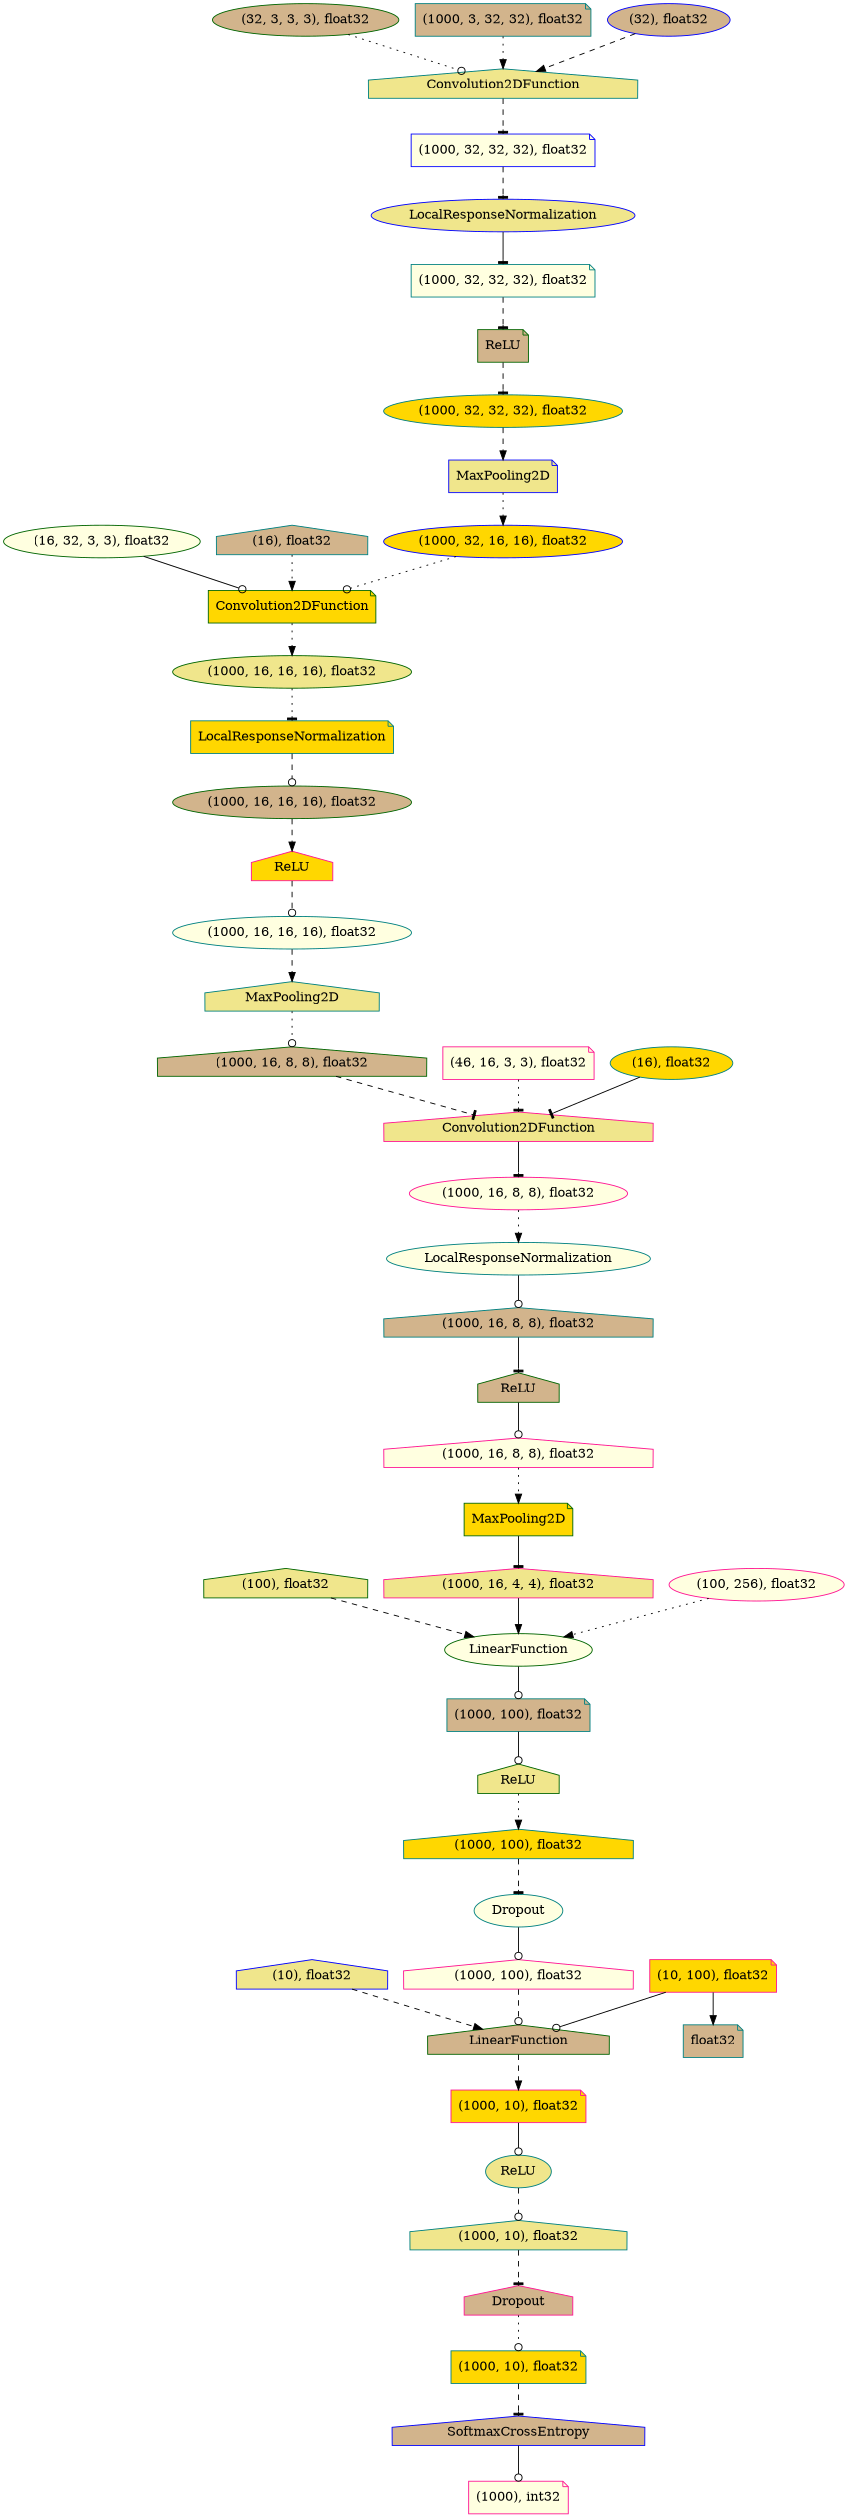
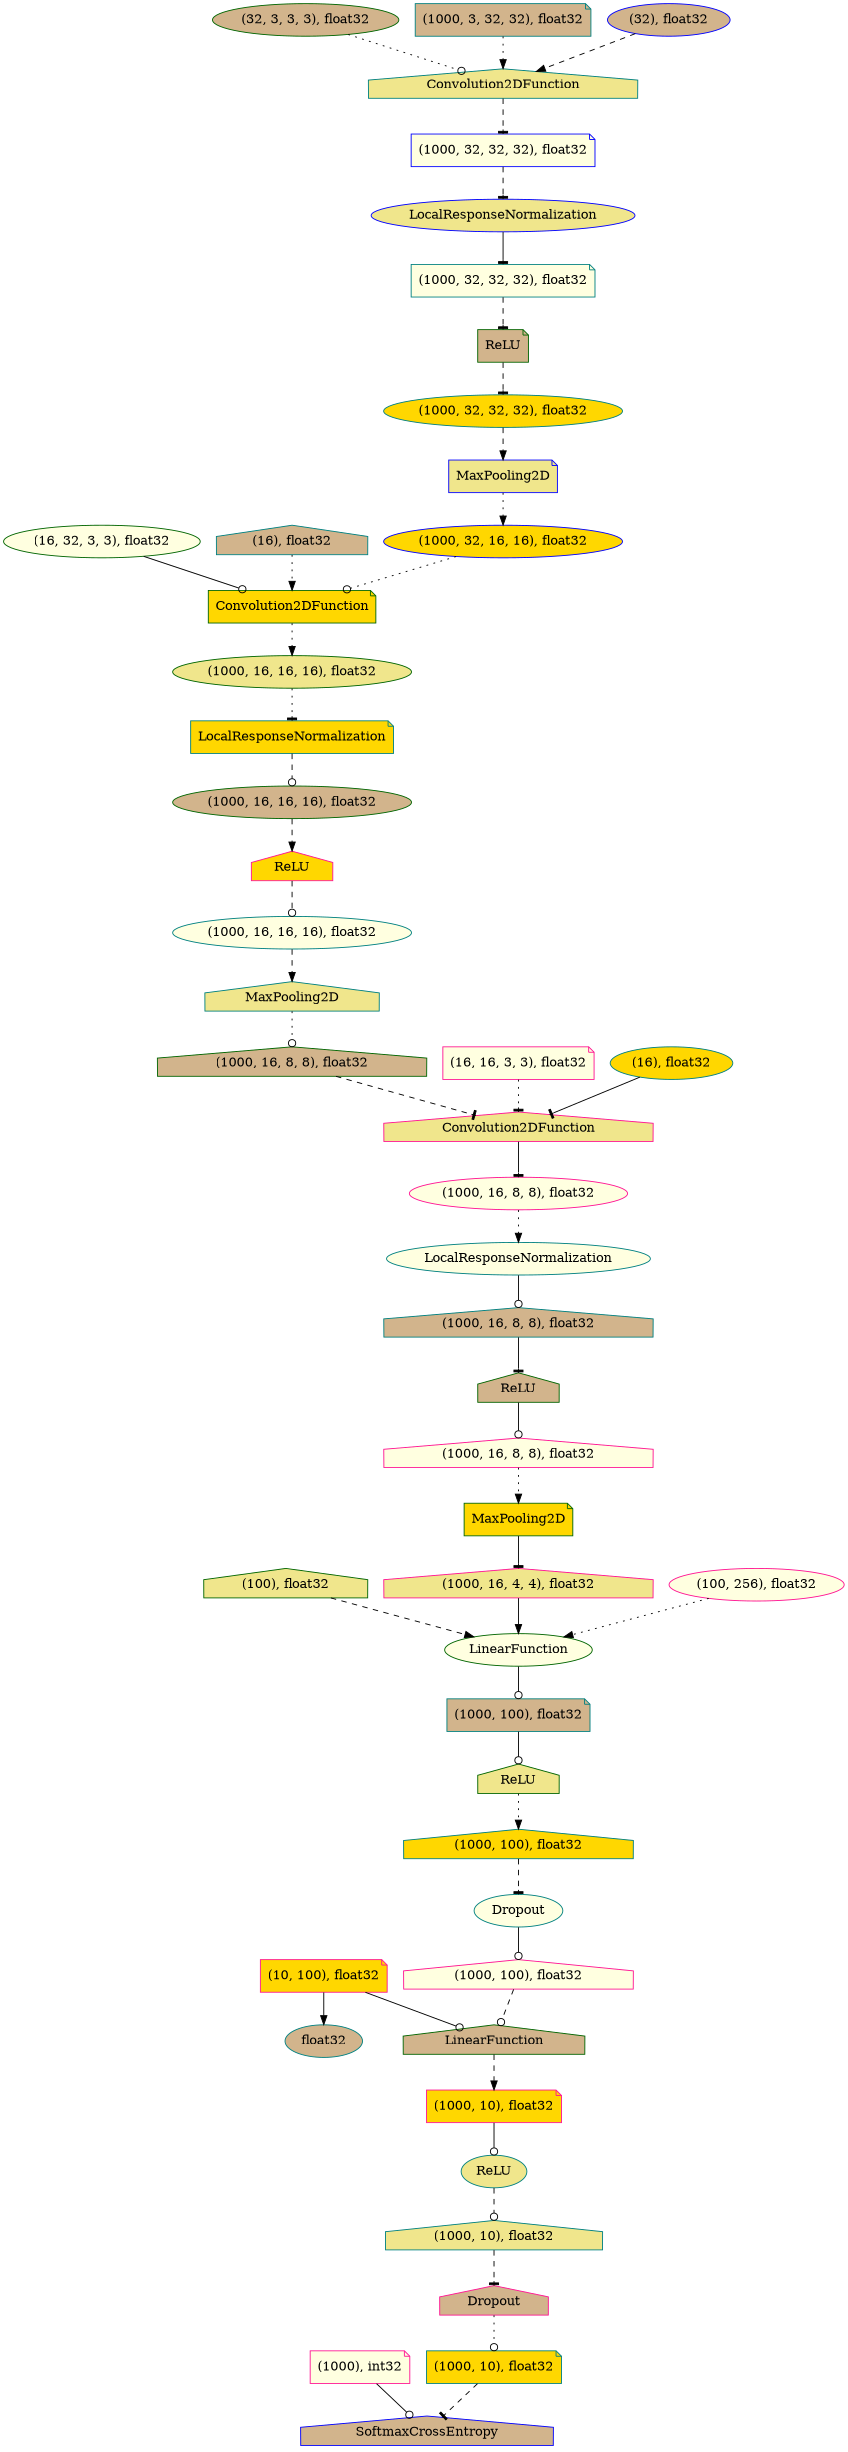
(518, 1063) -> (518, 1063)
(312, 1976) -> none
(713, 2041) -> (324, 2041)
(518, 2460) -> (392, 2398)
